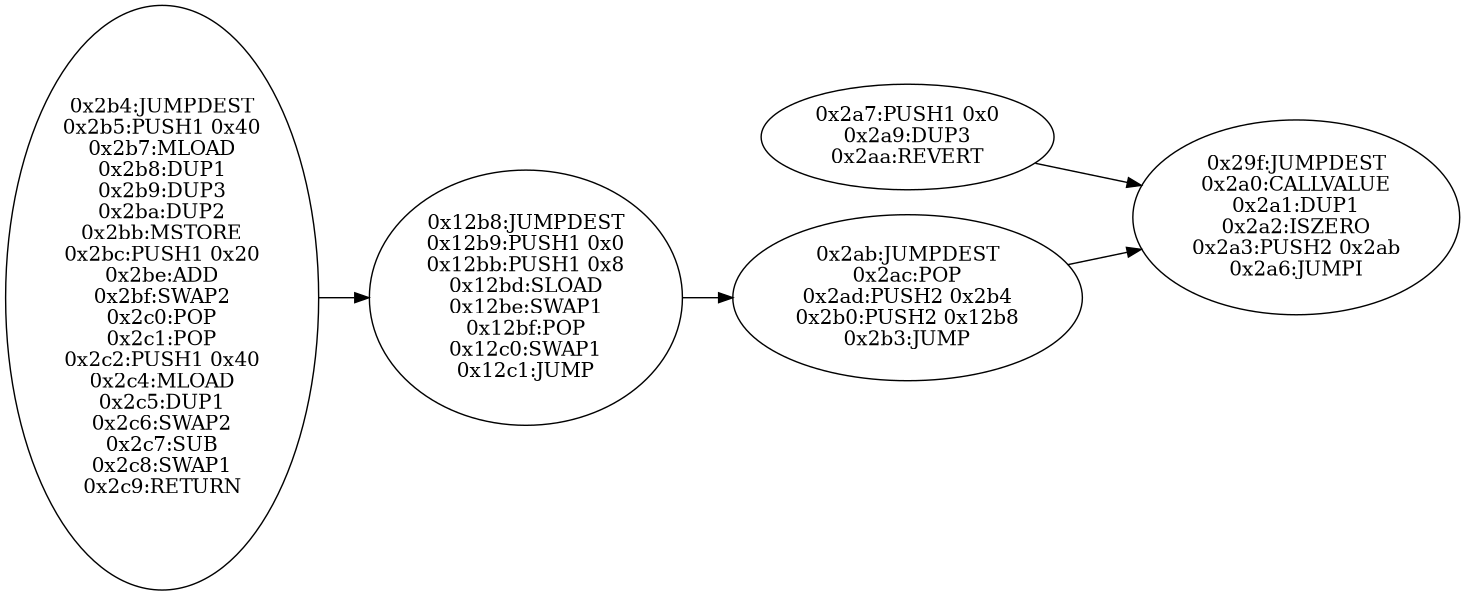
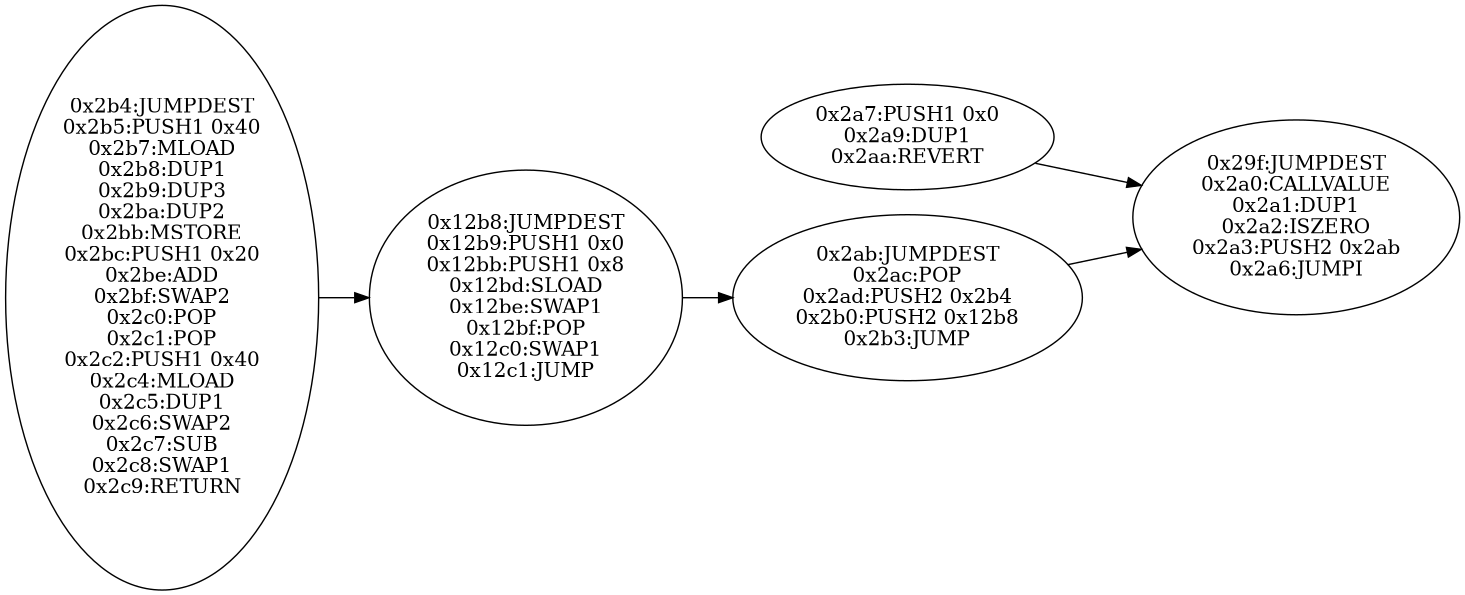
(908, 137) -> (908, 137)
